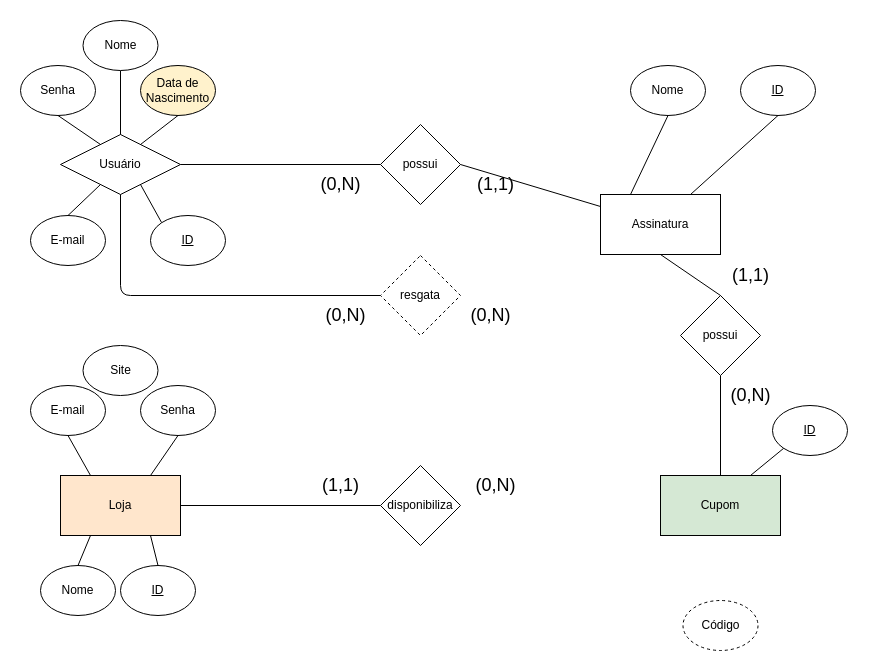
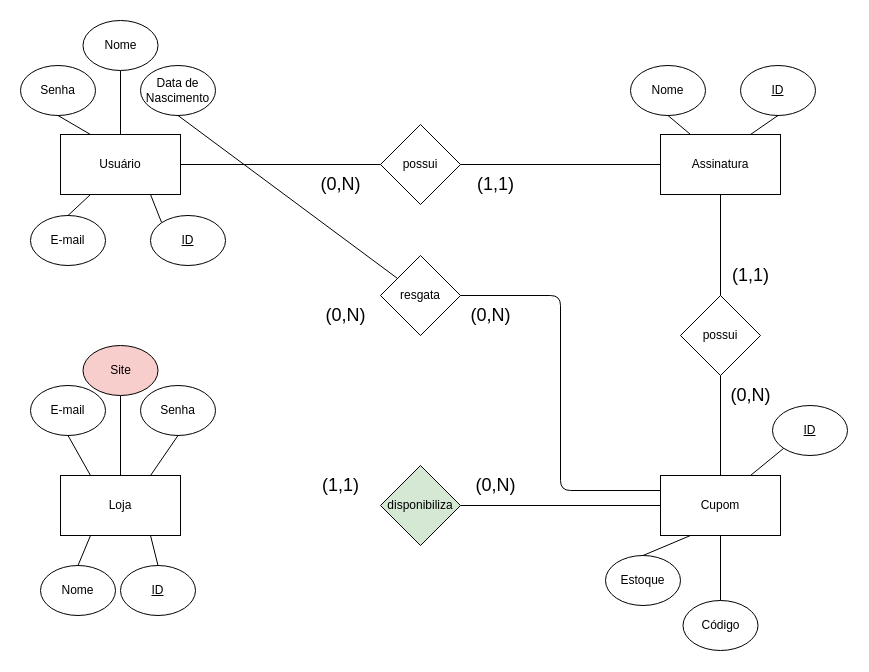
(178, 91) -> (178, 91)
(160, 130) -> (287, 197)
(121, 165) -> (121, 165)
(661, 225) -> (721, 165)
(206, 296) -> none
(421, 296) -> (421, 296)
(121, 371) -> (121, 371)
none -> (561, 393)
none -> (121, 436)
(121, 506) -> (121, 506)
(281, 506) -> none
(421, 506) -> (421, 506)
none -> (561, 506)
(721, 506) -> (721, 506)
none -> (666, 546)
none -> (721, 569)
none -> (643, 581)
(721, 626) -> (721, 626)
